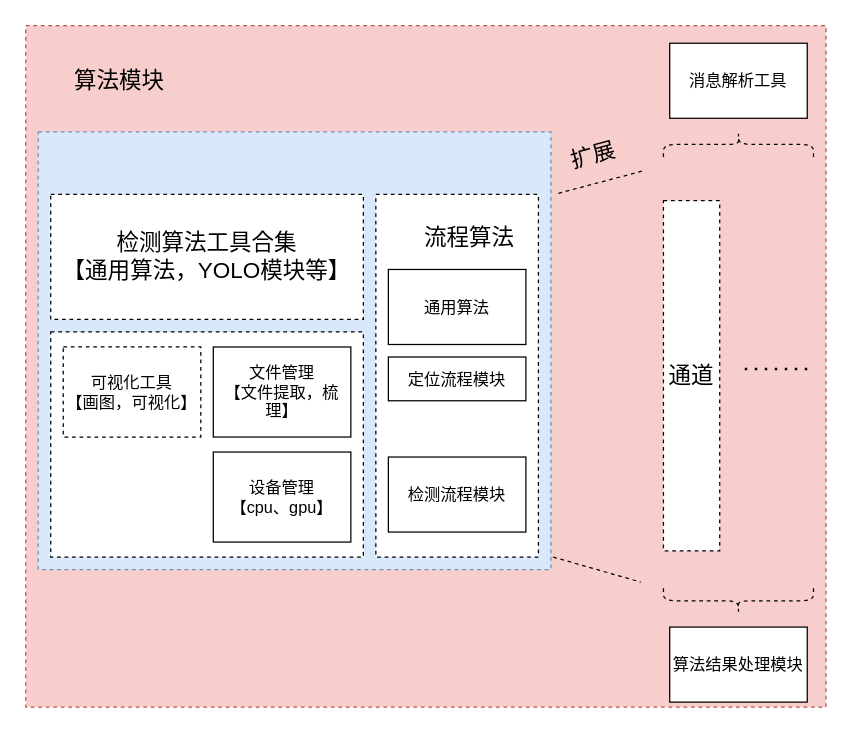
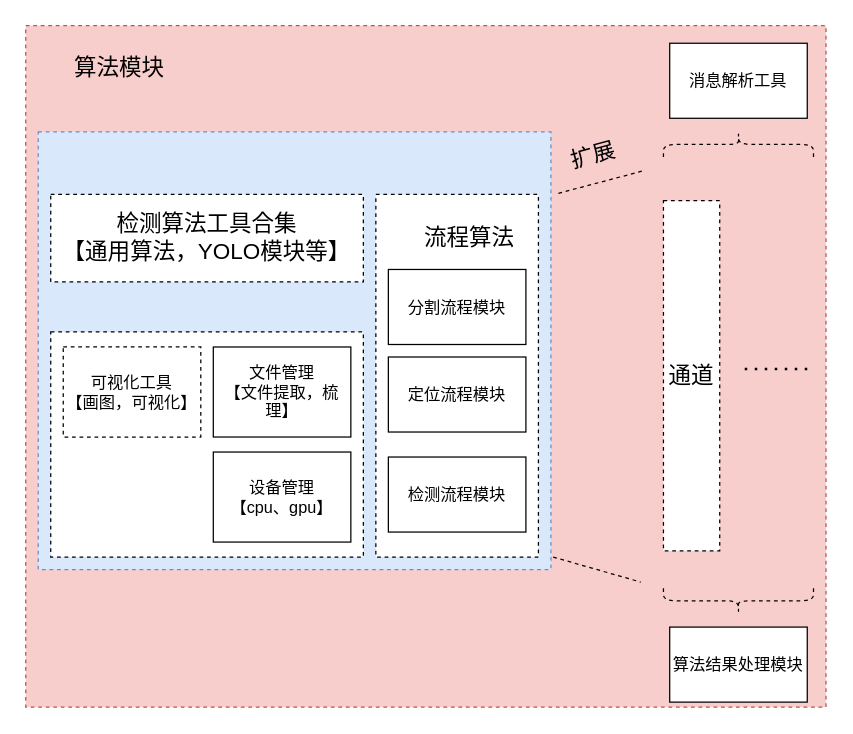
(119, 81) -> (119, 68)
(207, 257) -> (207, 238)
(457, 307) -> (457, 307)
(457, 379) -> (457, 394)
